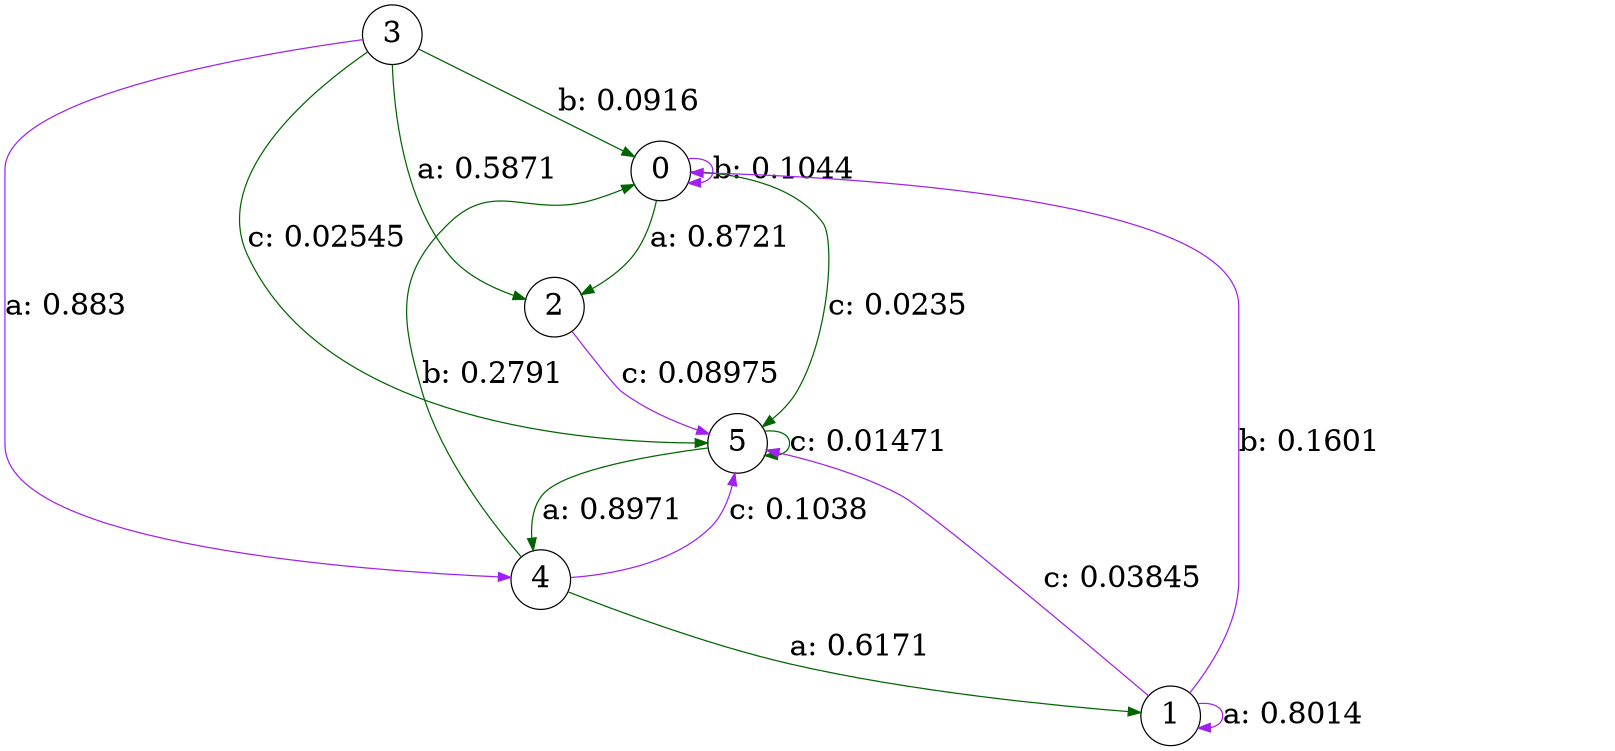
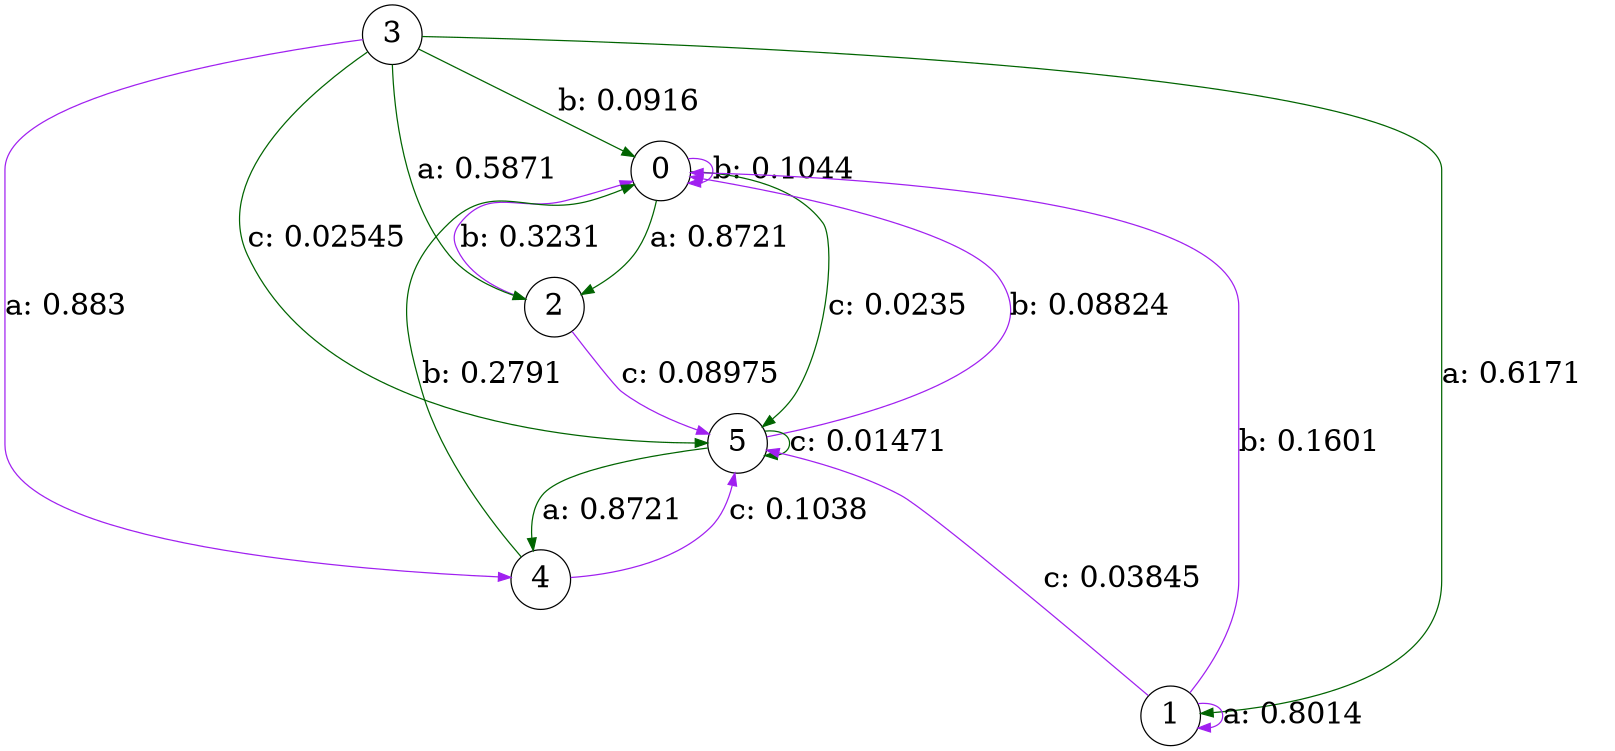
none -> (456, 230)
none -> (1000, 281)
(626, 511) -> (626, 511)
(843, 675) -> (1289, 102)
